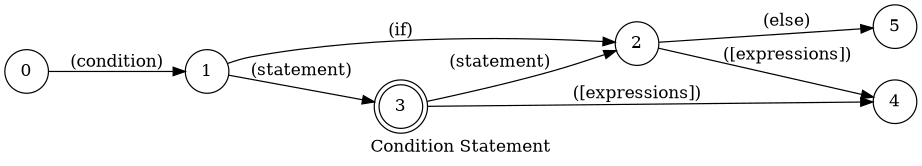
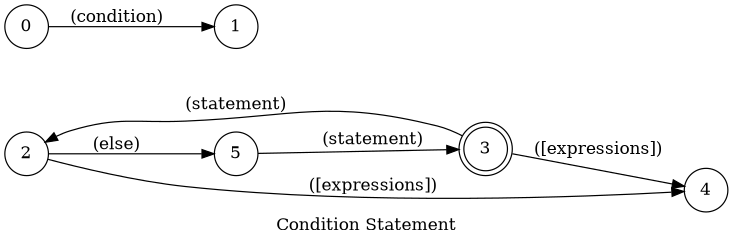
(414, 40) -> none
(296, 87) -> (352, 152)
